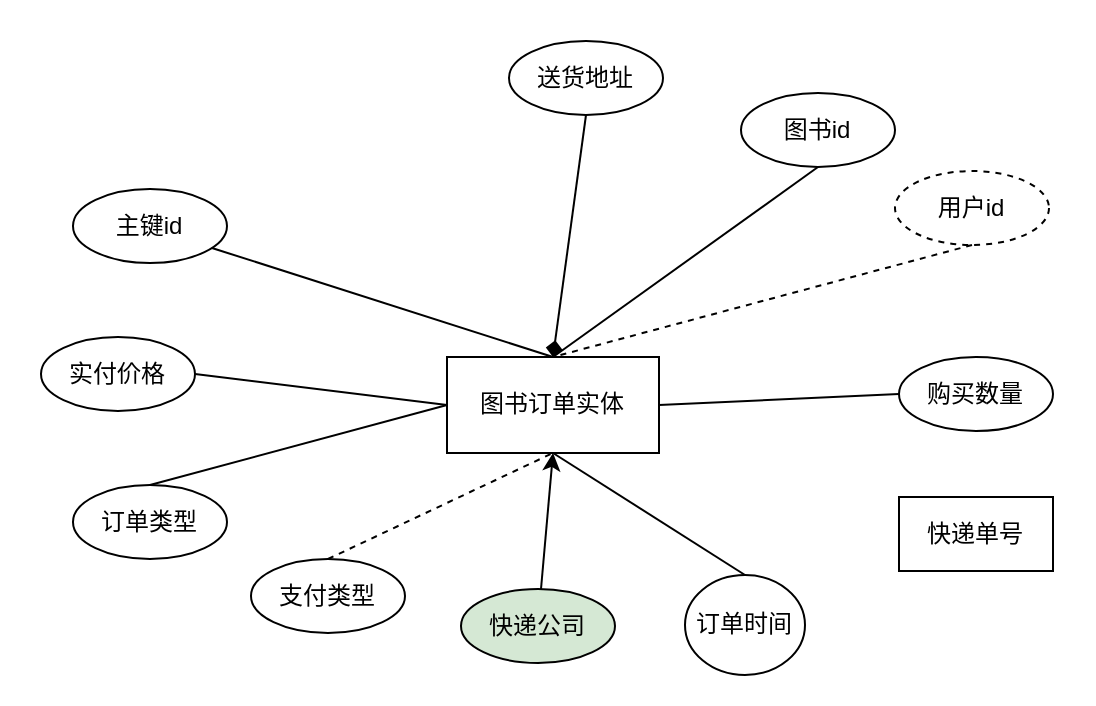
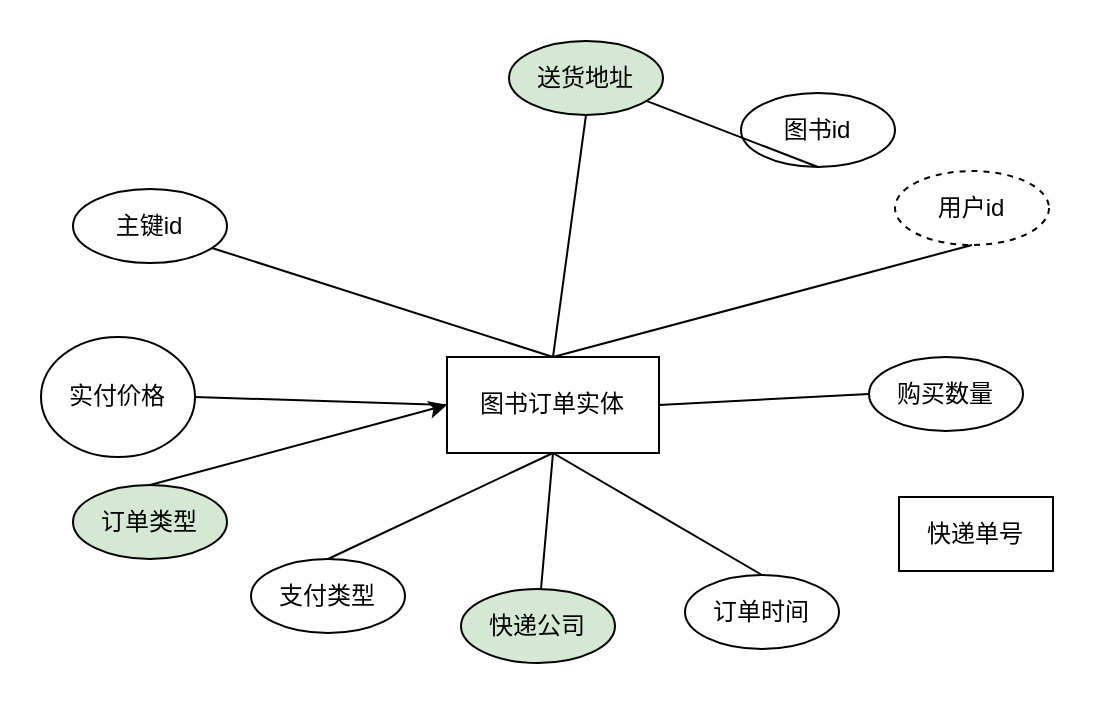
(586, 78) -> (586, 78)
(690, 259) -> (733, 134)
(765, 300) -> (765, 300)
(555, 341) -> (554, 346)
(118, 374) -> (118, 397)
(976, 394) -> (946, 394)
(433, 409) -> (433, 409)
(552, 468) -> (552, 463)
(440, 506) -> (440, 506)
(150, 522) -> (150, 522)
(745, 625) -> (762, 612)
